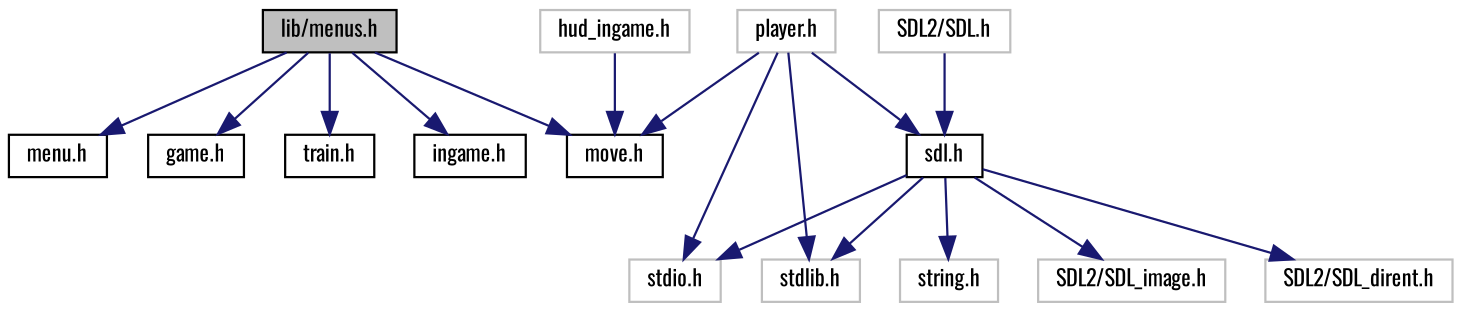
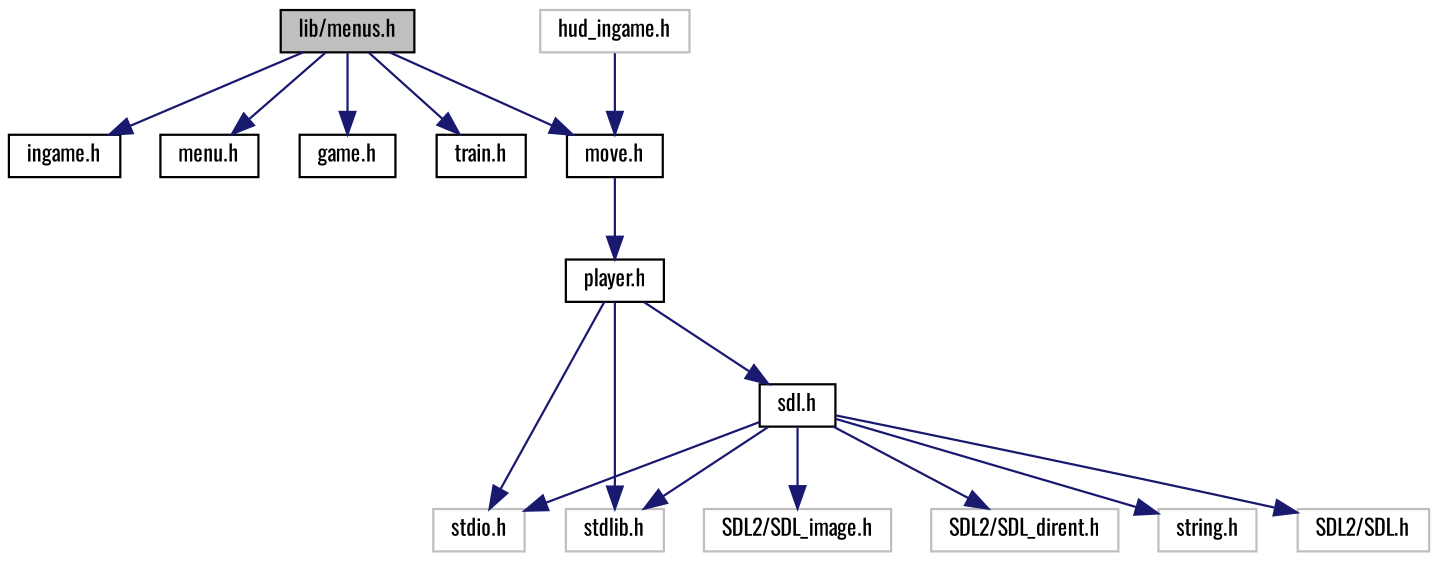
(786, 31) -> (615, 281)
(945, 82) -> (1055, 461)
(710, 87) -> (615, 207)
